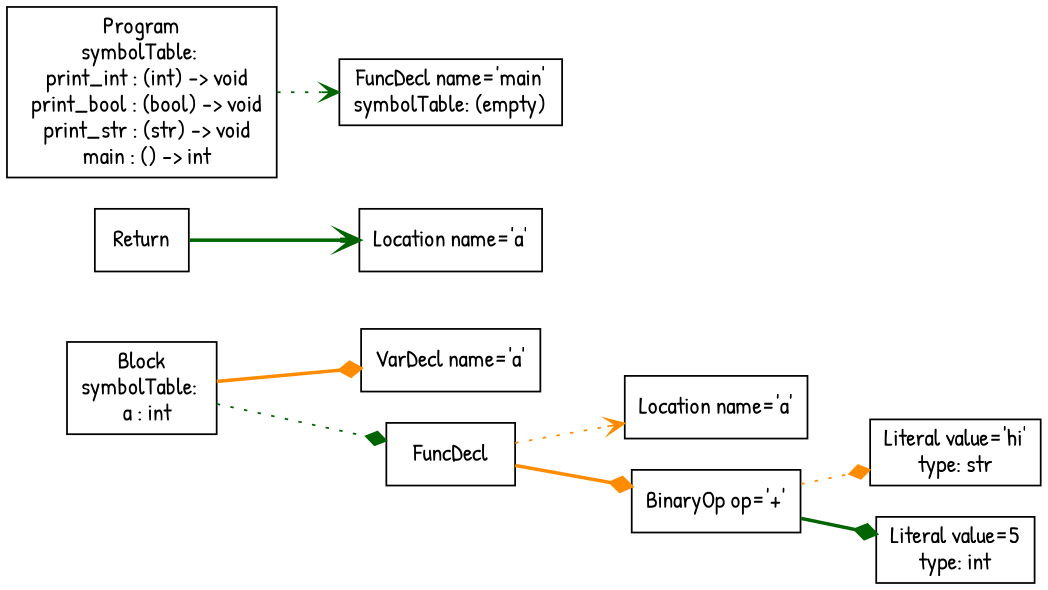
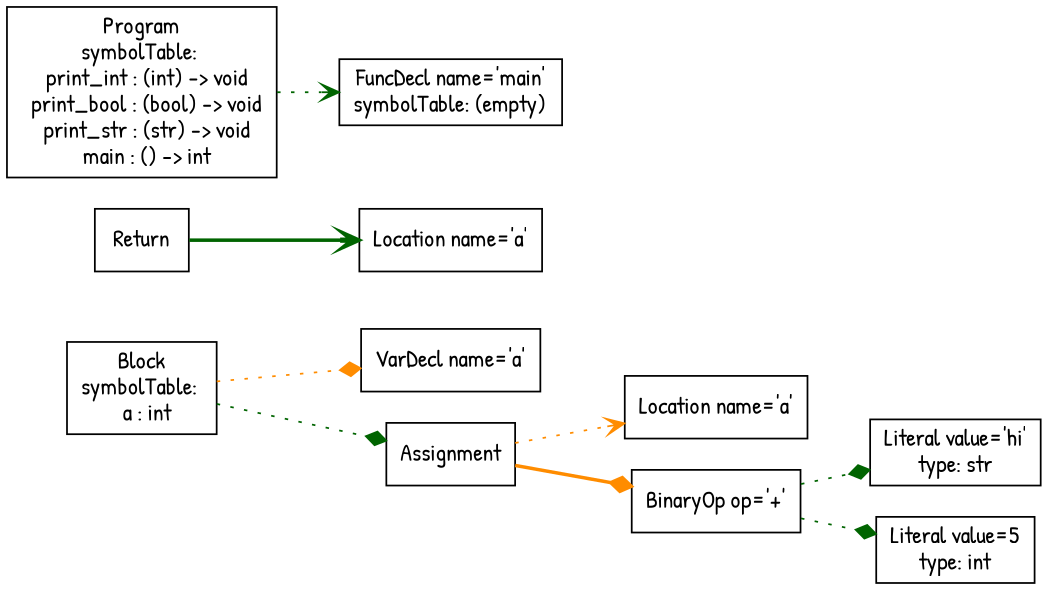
(278, 376) -> (278, 376)
(451, 454) -> (451, 454)
(825, 479) -> (825, 479)
(828, 524) -> (828, 524)
